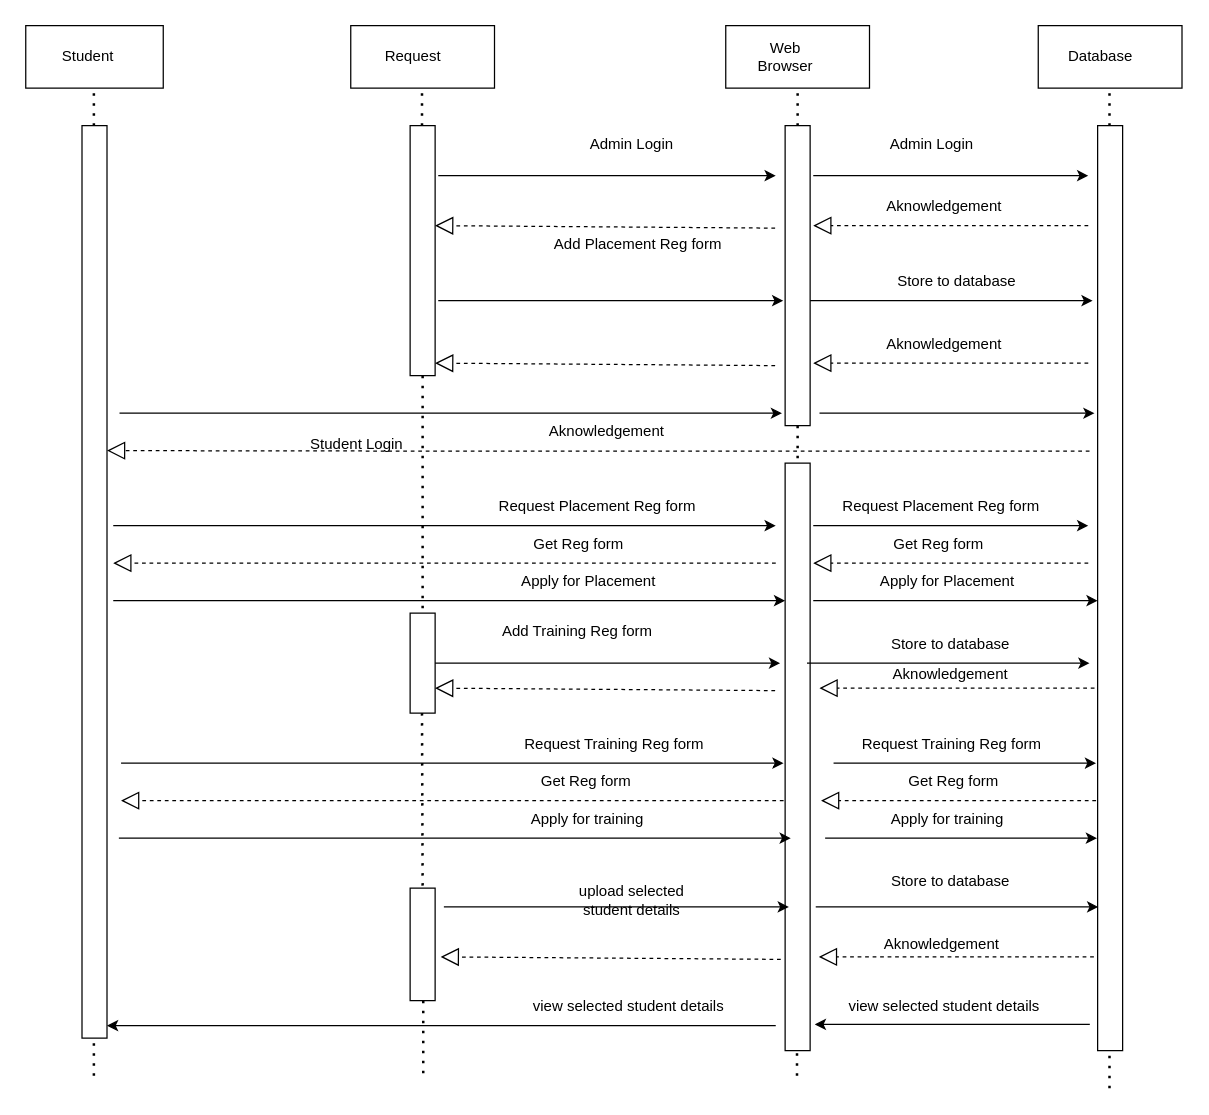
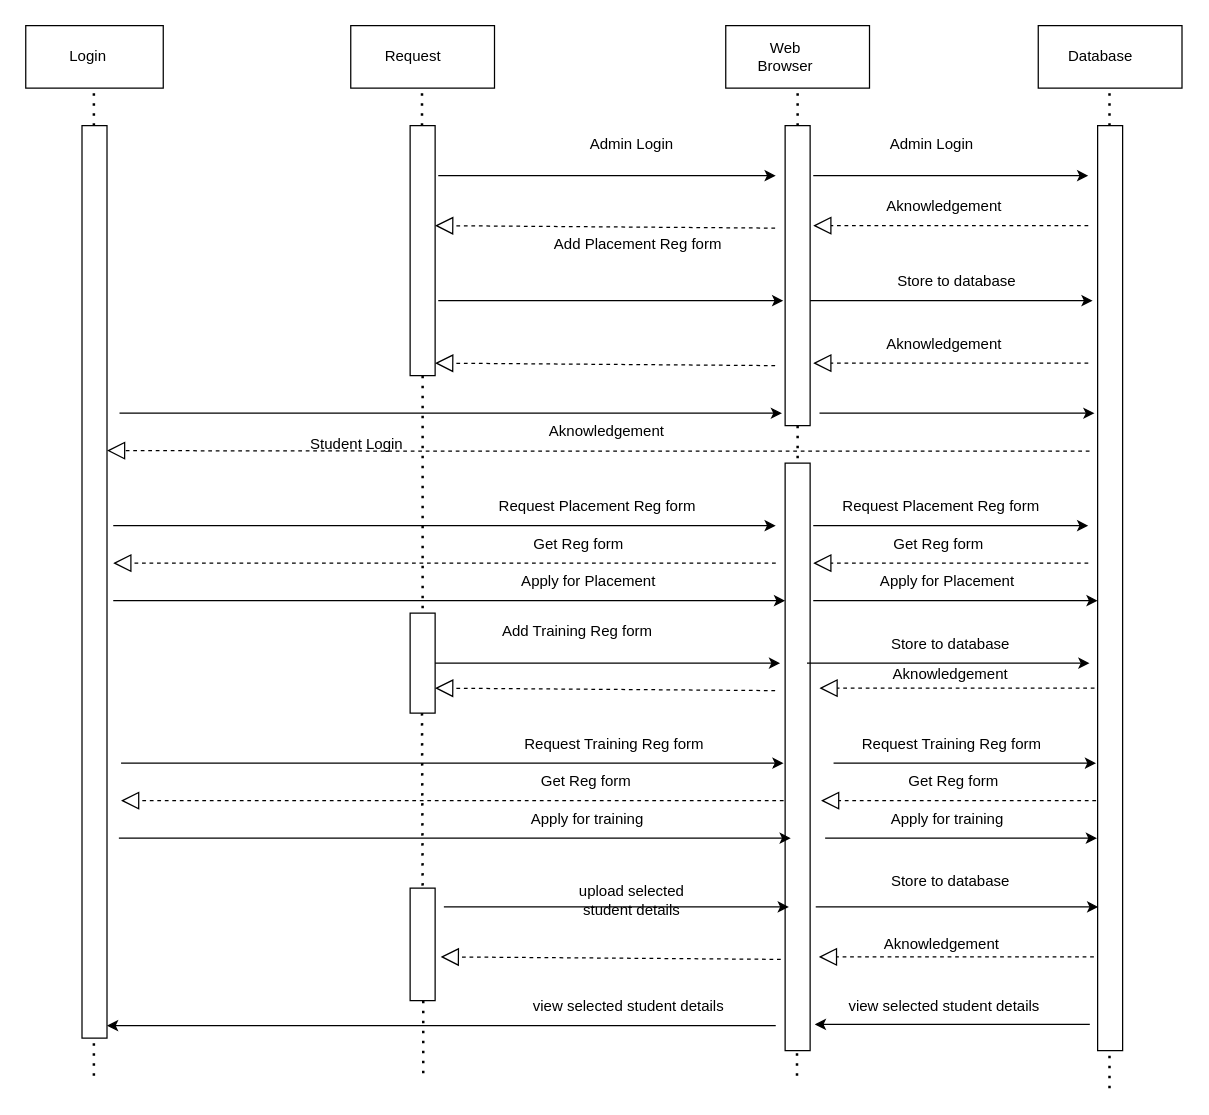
(88, 57) -> (88, 57)
